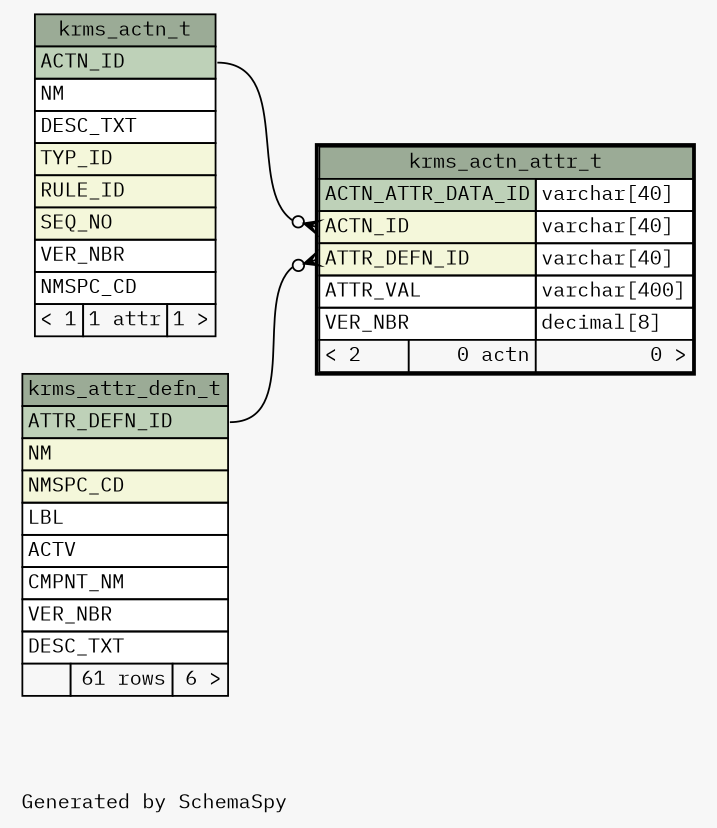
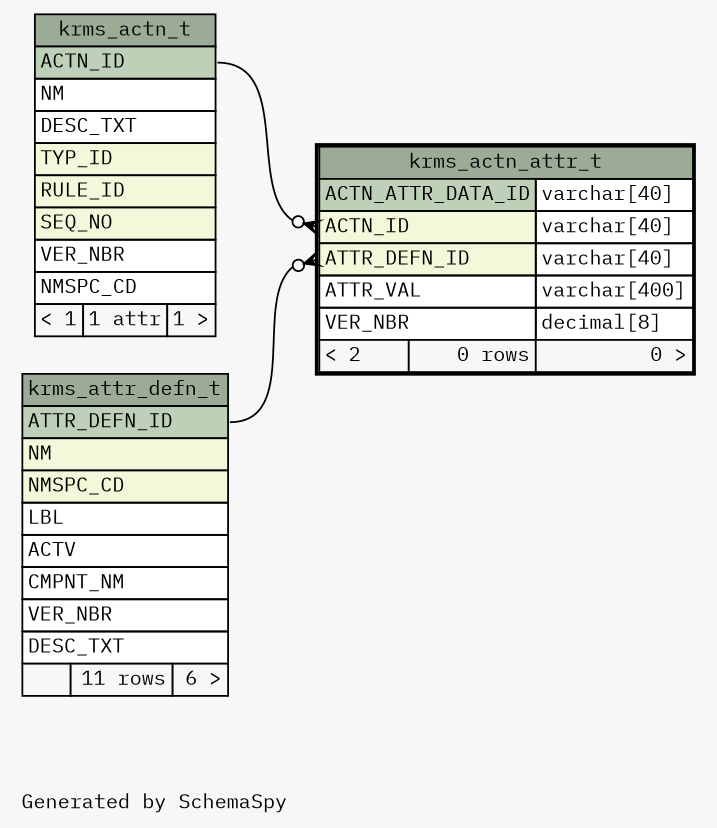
(494, 355) -> (494, 355)
(124, 679) -> (124, 679)
